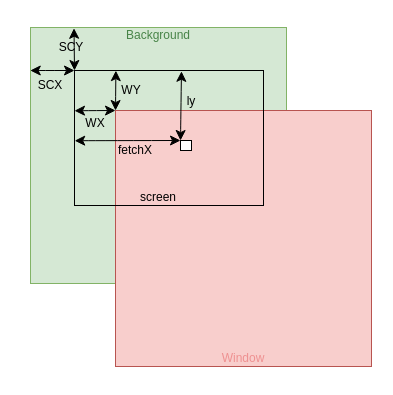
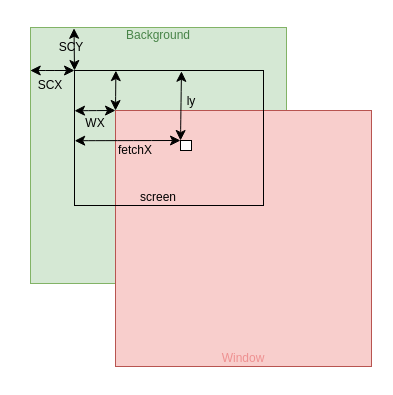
(132, 91) -> none
